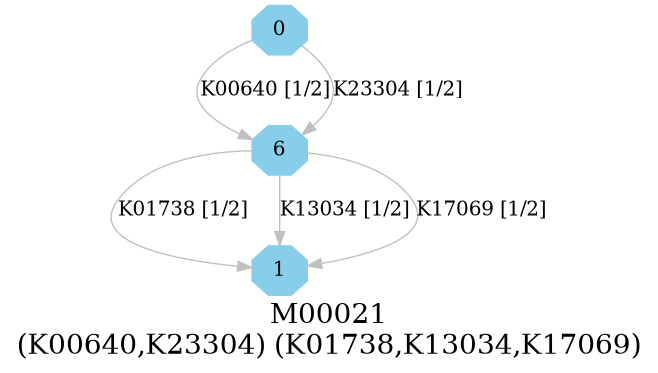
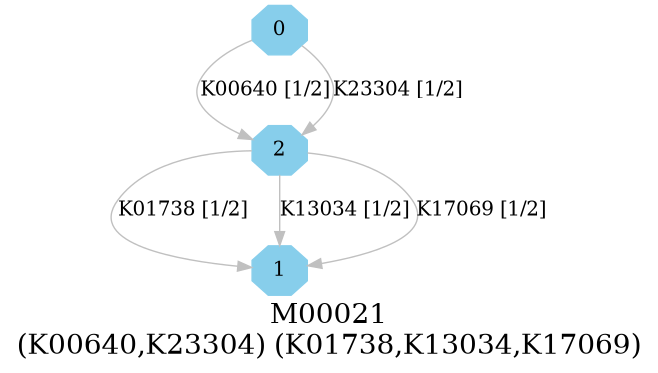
(280, 150) -> (280, 150)
